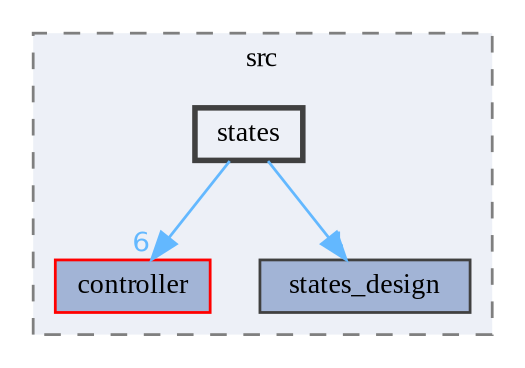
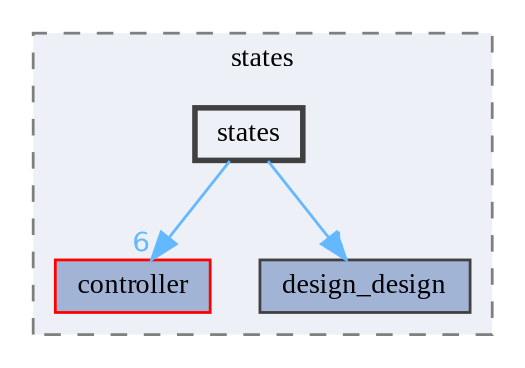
(263, 59) -> (263, 59)
(365, 286) -> (365, 286)
